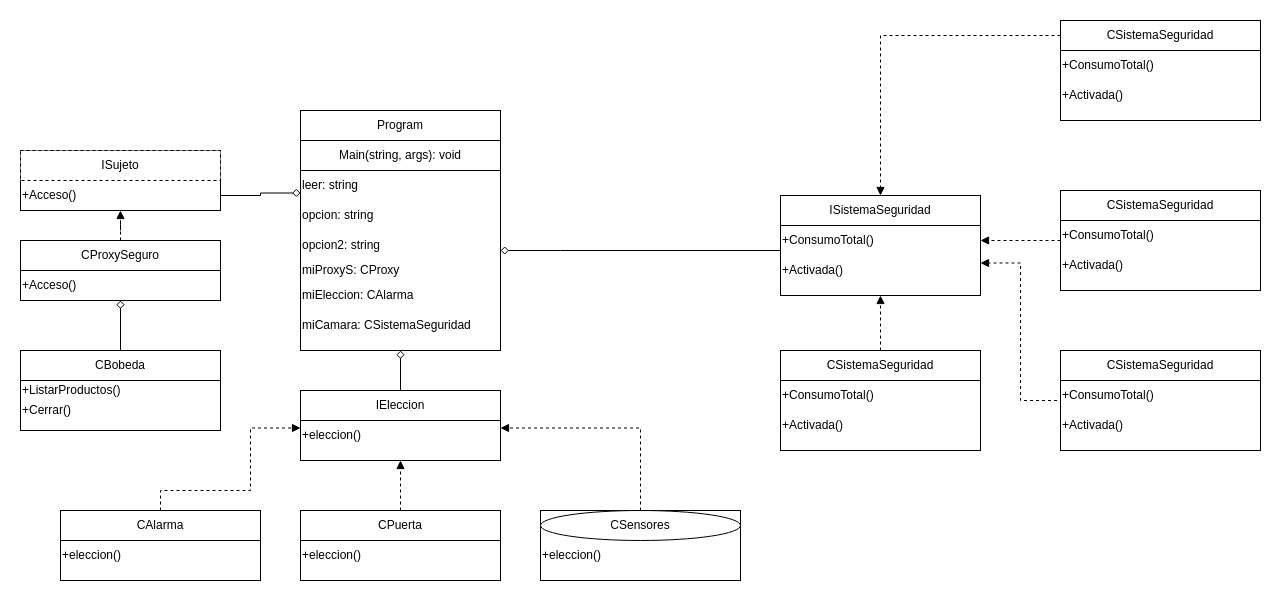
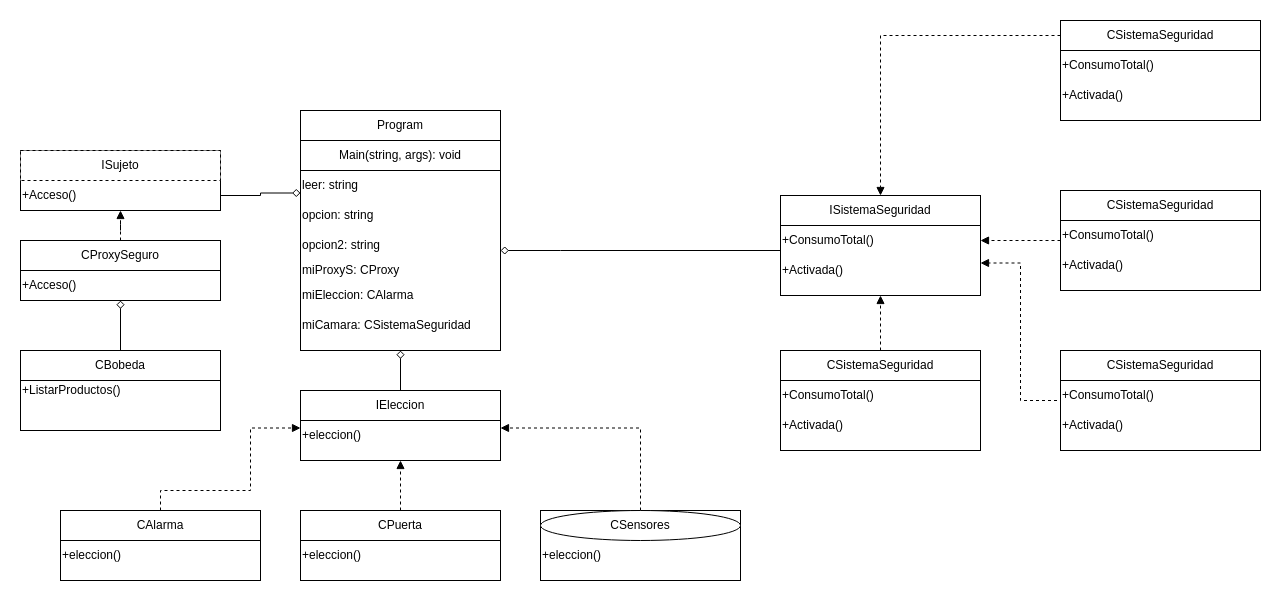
(121, 411) -> none
